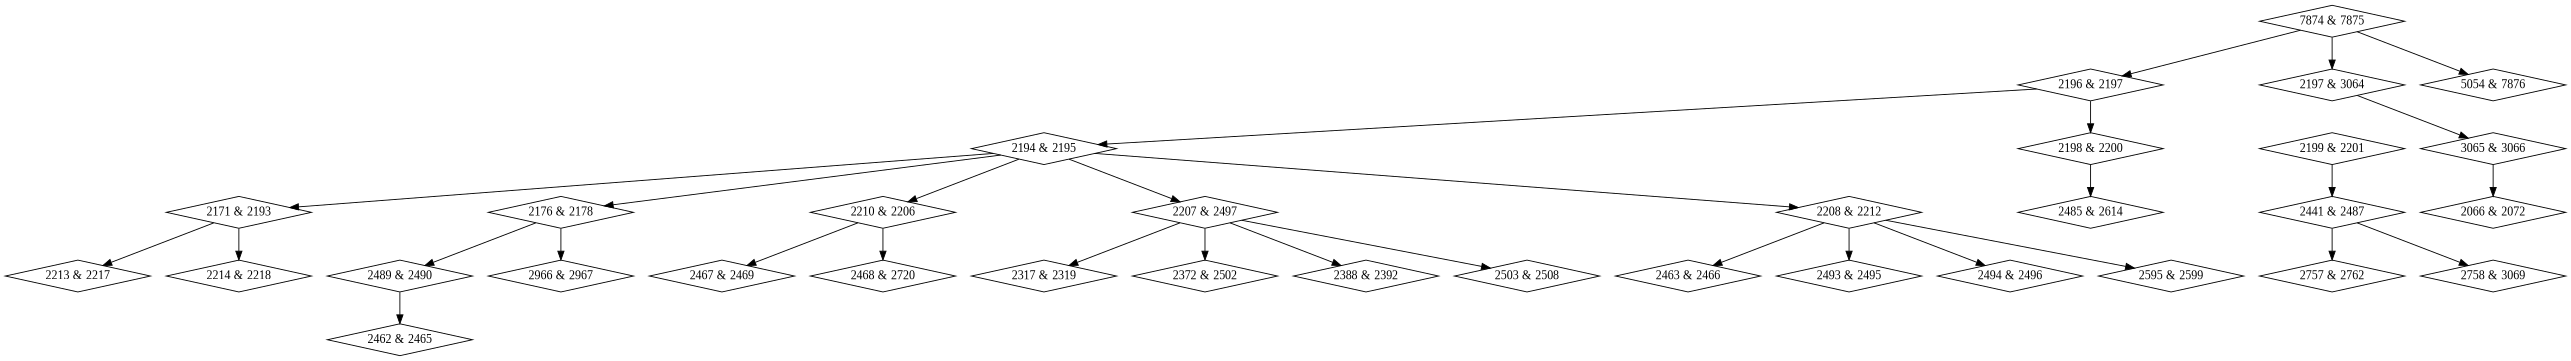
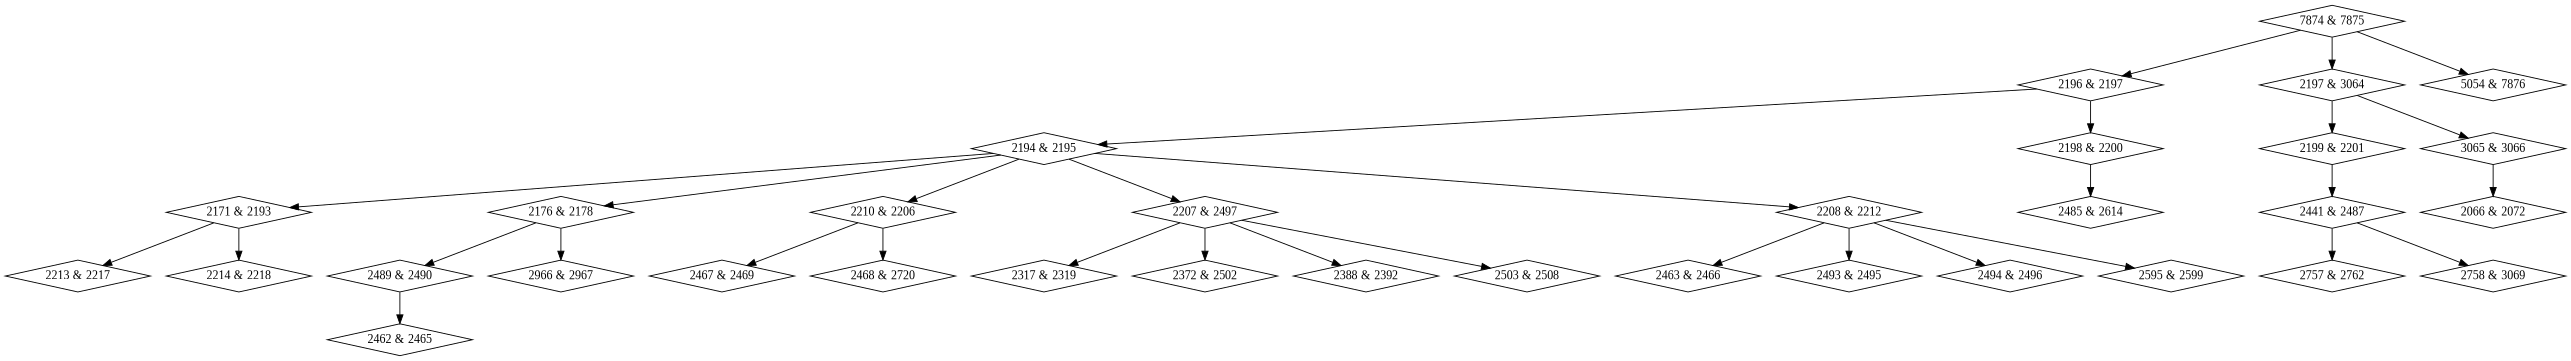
none -> (2332, 112)
